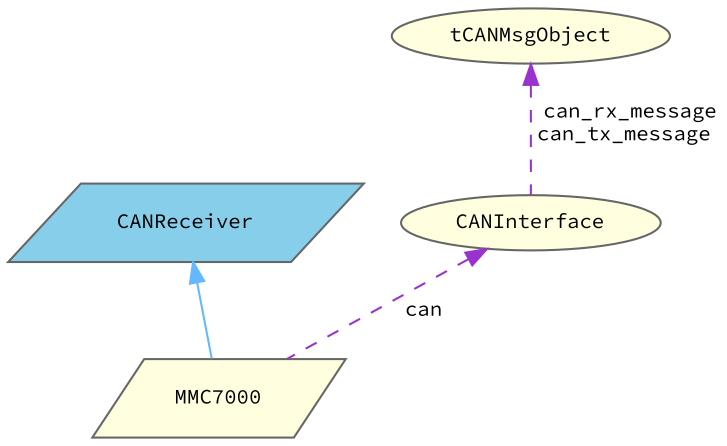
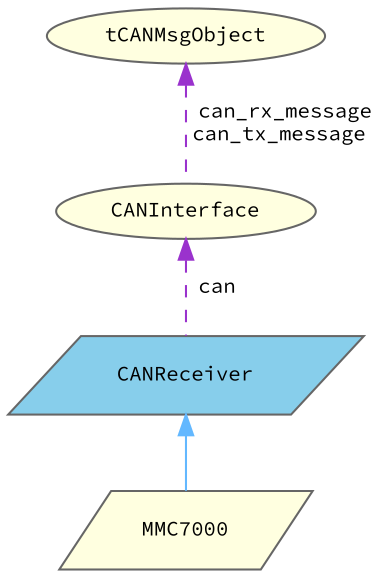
(378, 309) -> (186, 298)
